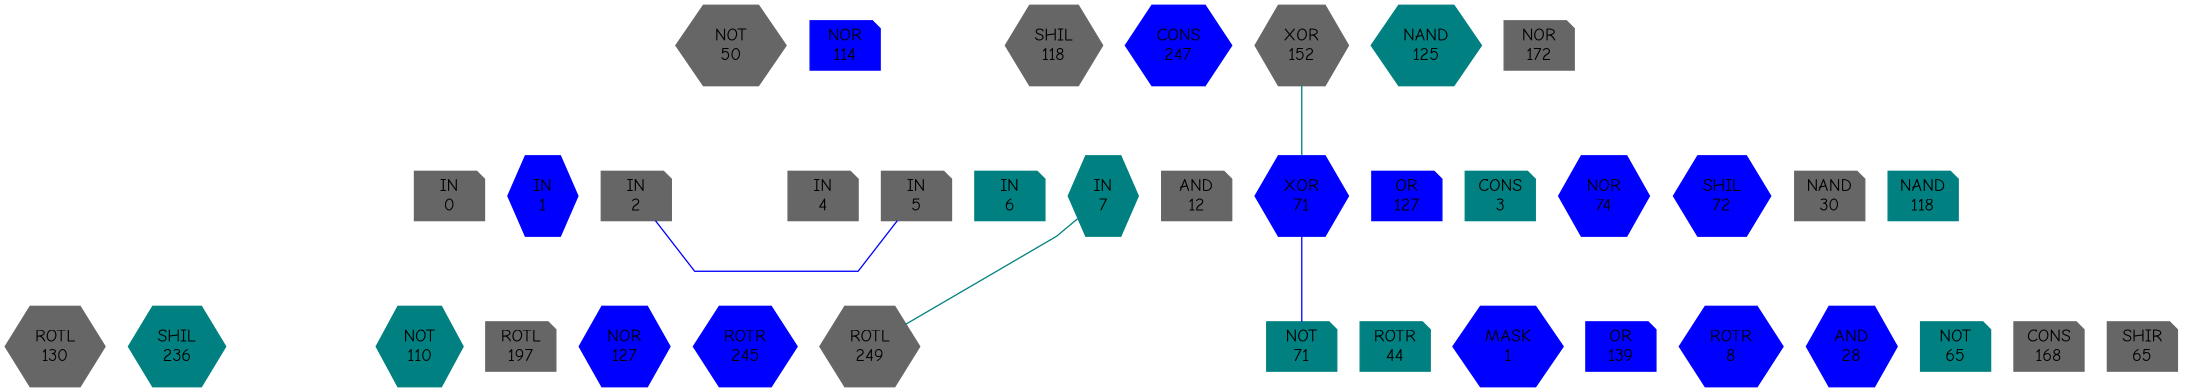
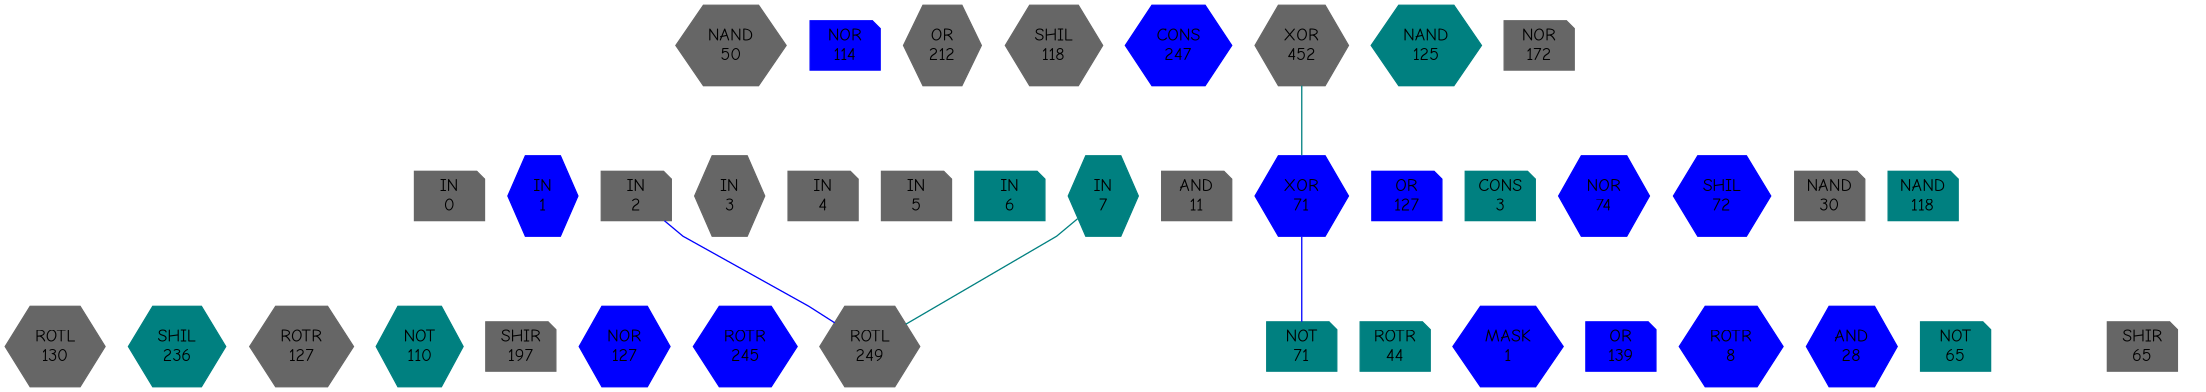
(731, 45) -> (731, 45)
none -> (942, 45)
(1302, 45) -> (1302, 45)
none -> (730, 196)
(1197, 196) -> (1197, 196)
(776, 271) -> (749, 273)
none -> (302, 347)
(521, 347) -> (521, 347)
(2049, 347) -> none
